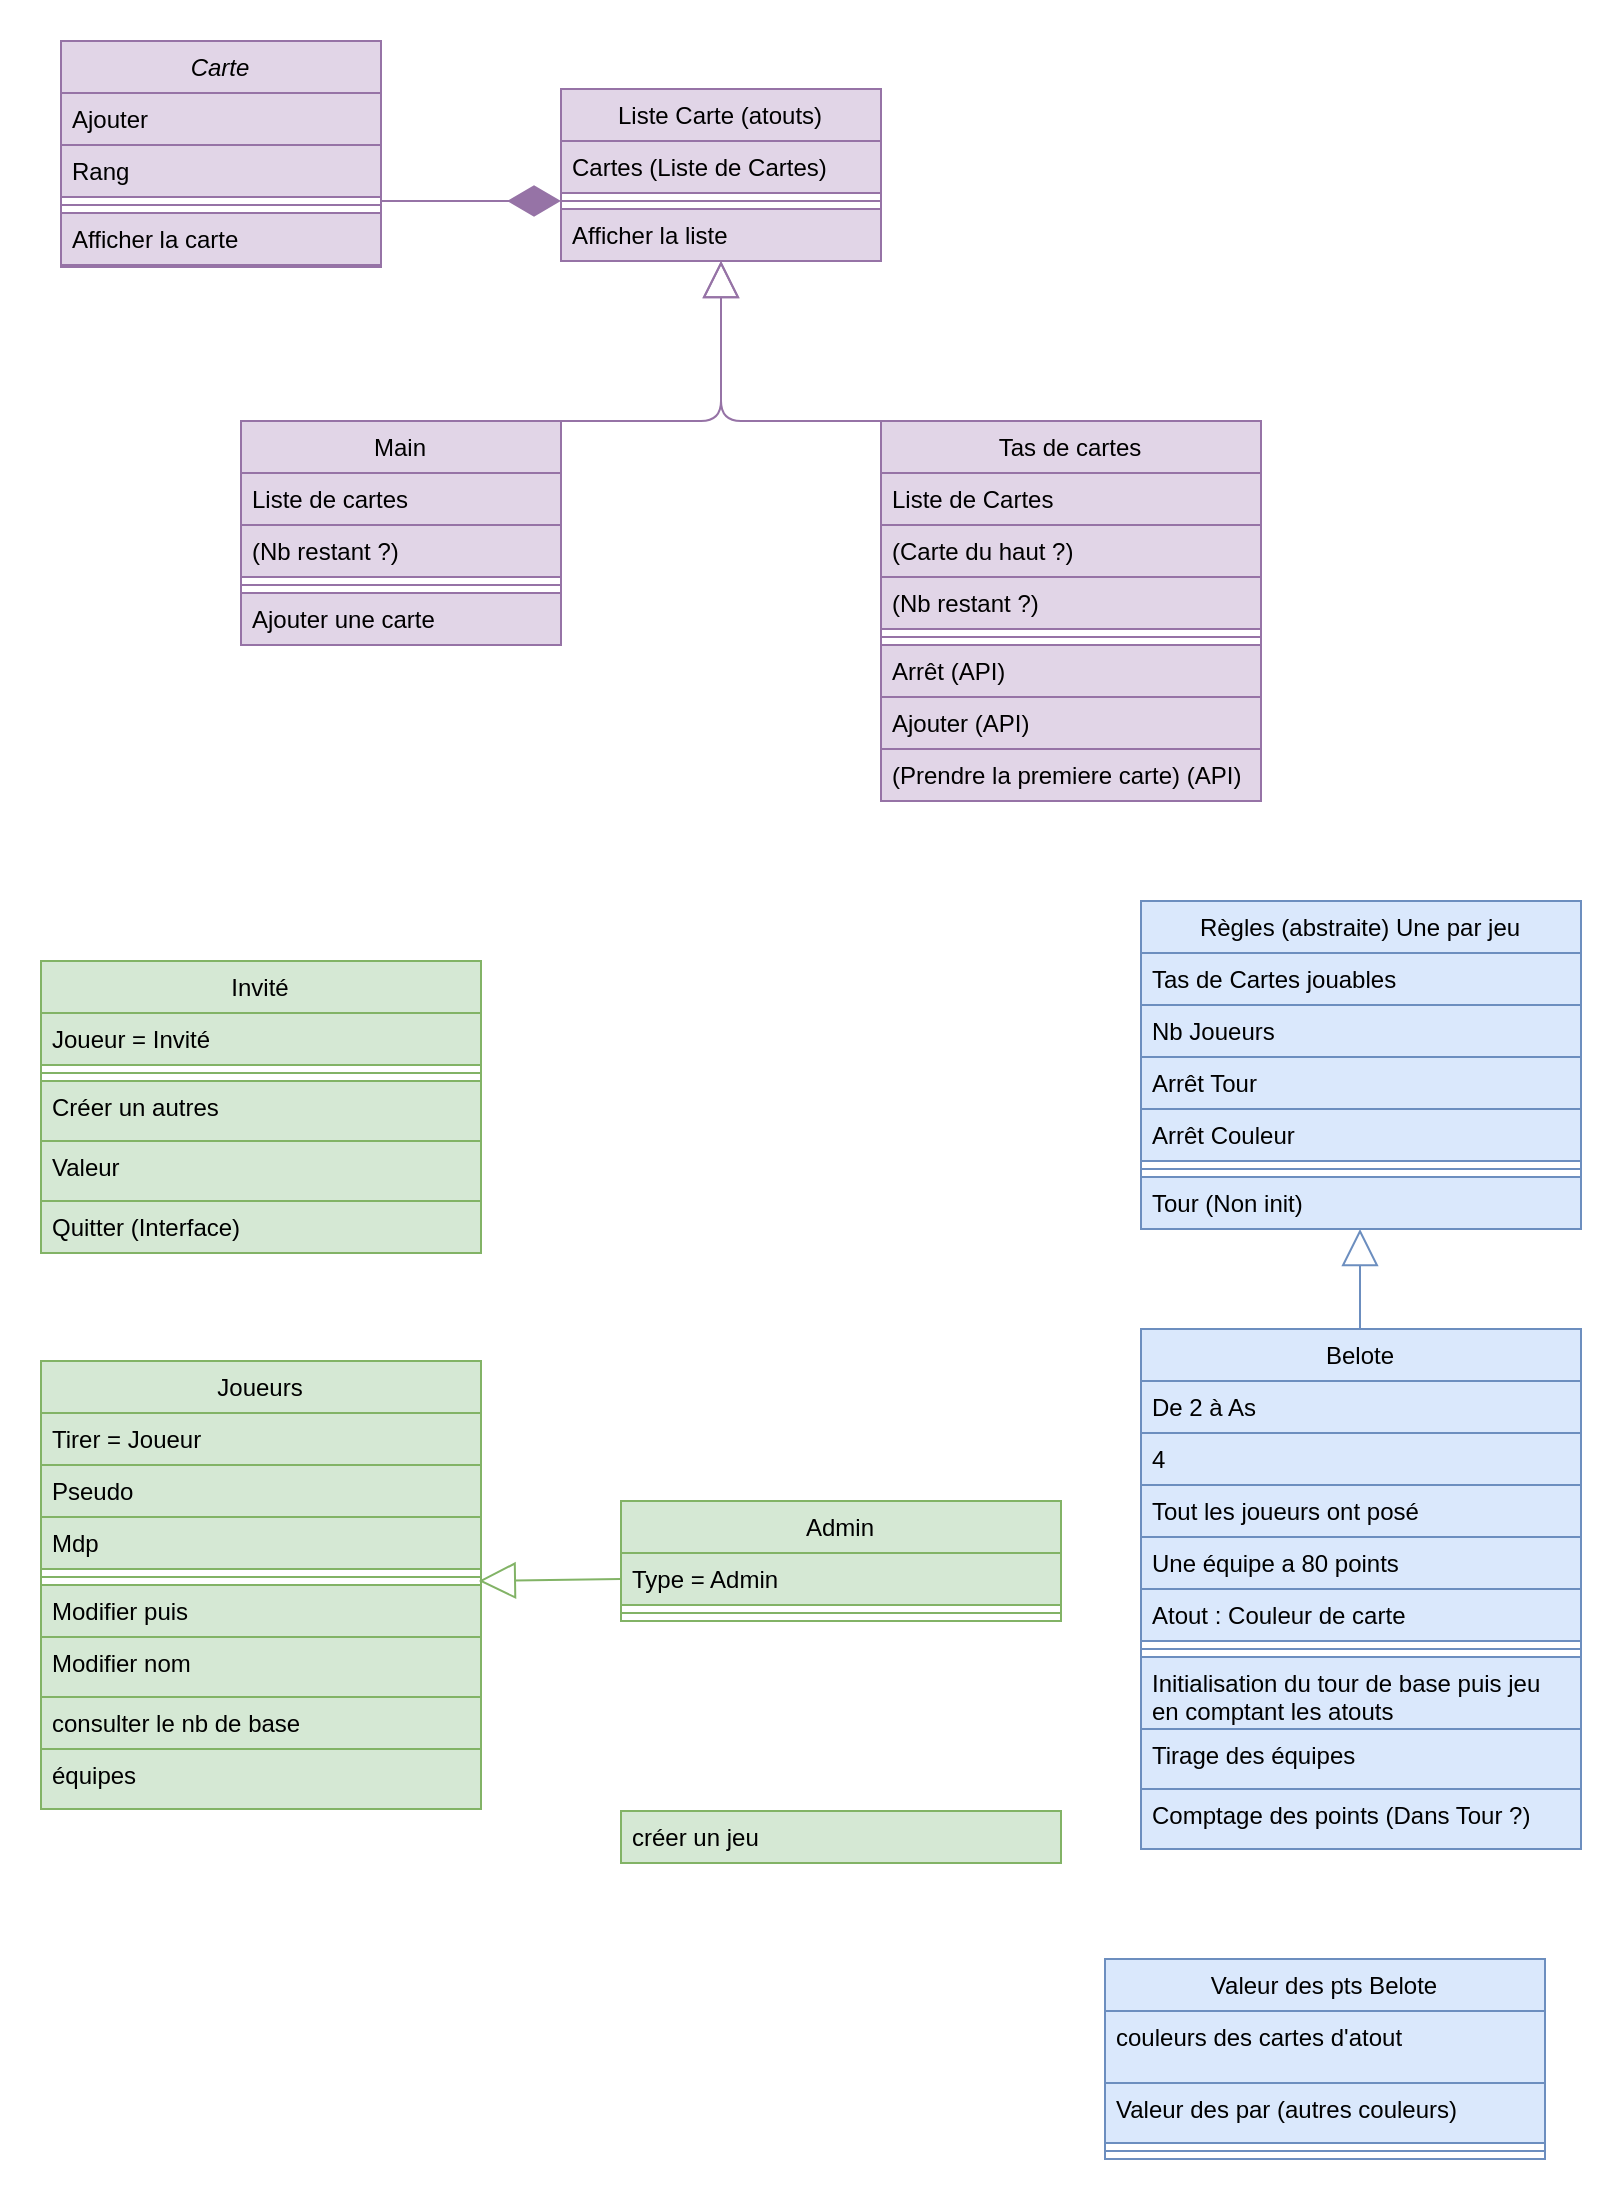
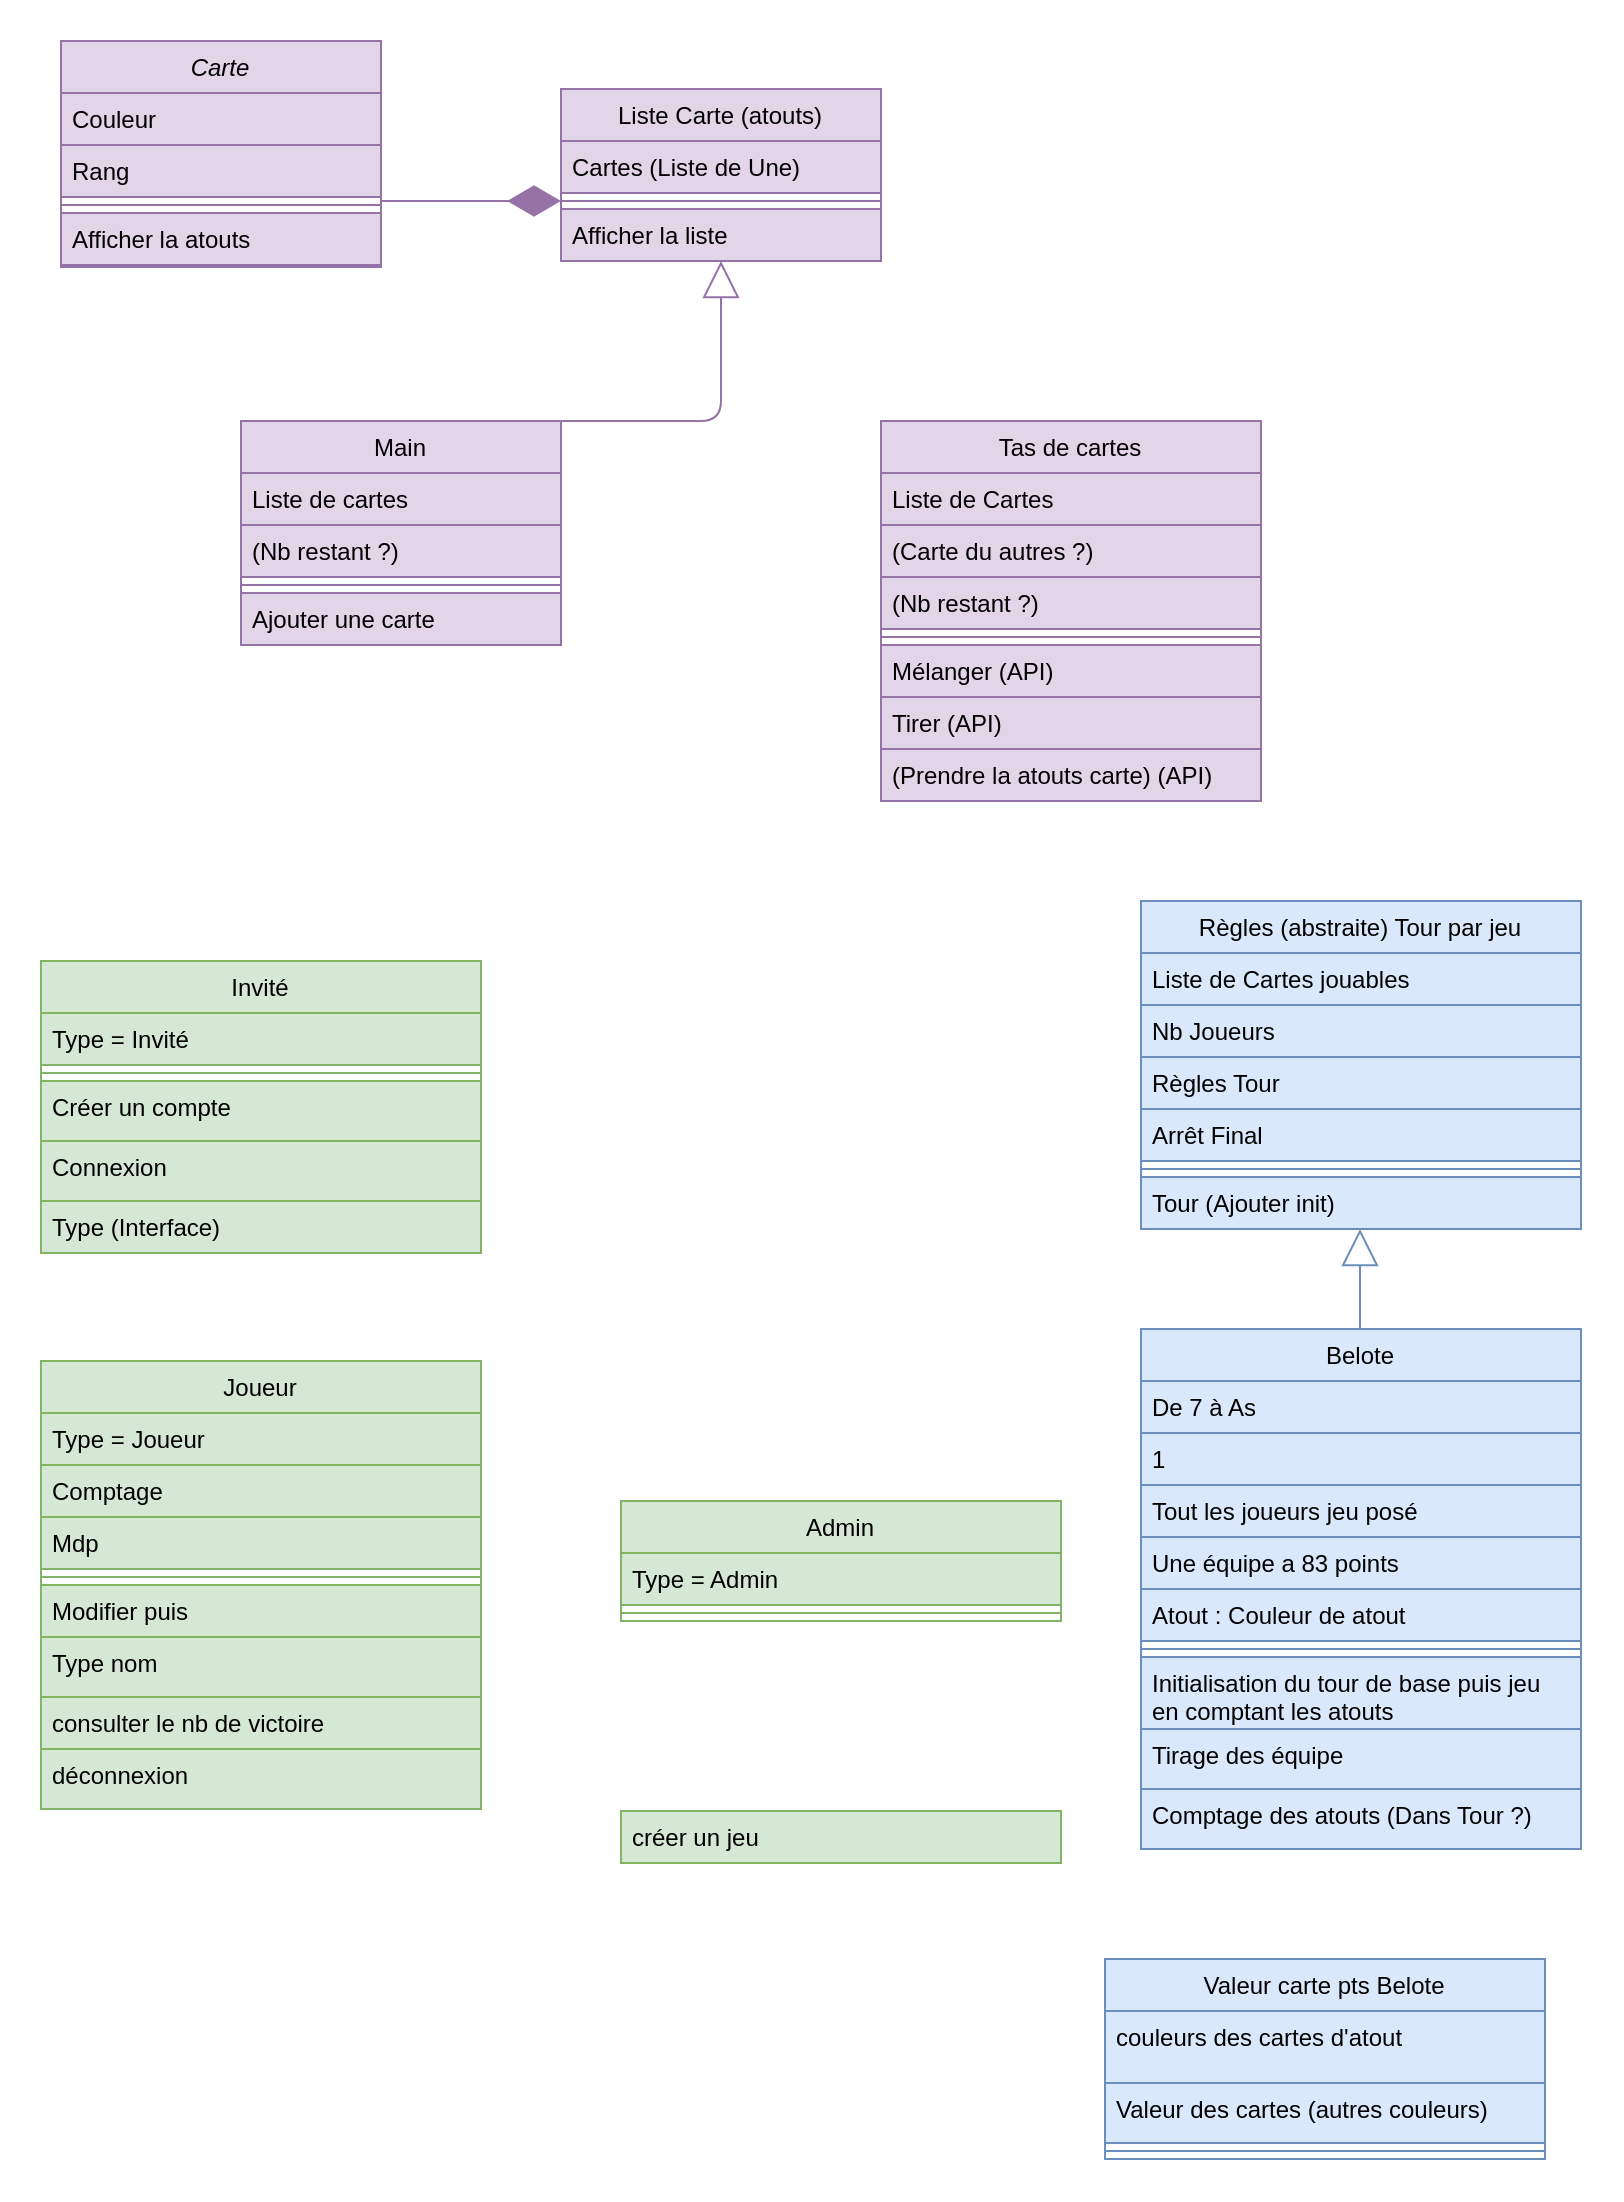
(119, 120) -> (116, 120)
(721, 168) -> (701, 168)
(174, 240) -> (180, 240)
(803, 421) -> none
(997, 552) -> (1010, 552)
(963, 672) -> (980, 672)
(976, 724) -> (960, 724)
(1095, 776) -> (1085, 776)
(1360, 928) -> (1360, 928)
(1287, 980) -> (1298, 980)
(143, 1040) -> (130, 1040)
(1216, 1084) -> (1220, 1084)
(147, 1108) -> (147, 1108)
(1233, 1136) -> (1217, 1136)
(89, 1168) -> (109, 1168)
(1240, 1204) -> (1267, 1204)
(173, 1228) -> (156, 1228)
(260, 1388) -> (260, 1388)
(1203, 1408) -> (1203, 1408)
(137, 1440) -> (133, 1440)
(1159, 1460) -> (1159, 1460)
(92, 1492) -> (106, 1492)
(1304, 1512) -> (1304, 1512)
(1281, 1564) -> (1281, 1564)
(567, 1580) -> none
(1295, 1616) -> (1295, 1616)
(123, 1664) -> (103, 1664)
(188, 1724) -> (208, 1724)
(1260, 1756) -> (1254, 1756)
(96, 1776) -> (123, 1776)
(1355, 1816) -> (1358, 1816)
(1324, 1986) -> (1324, 1986)
(1312, 2110) -> (1332, 2110)
